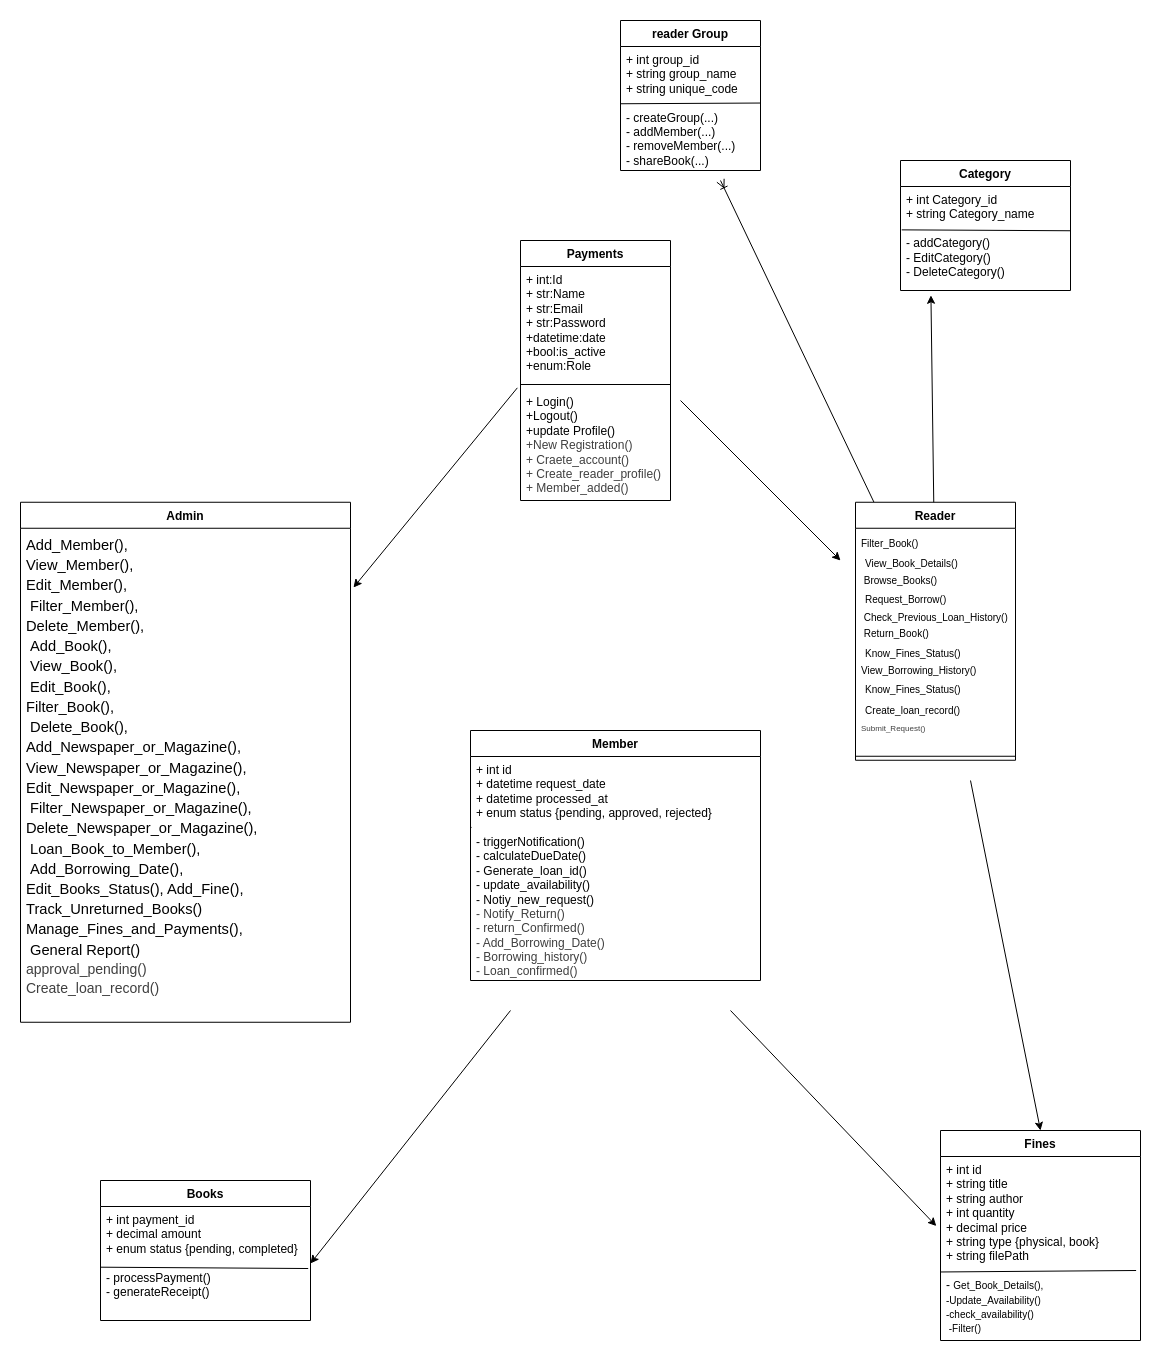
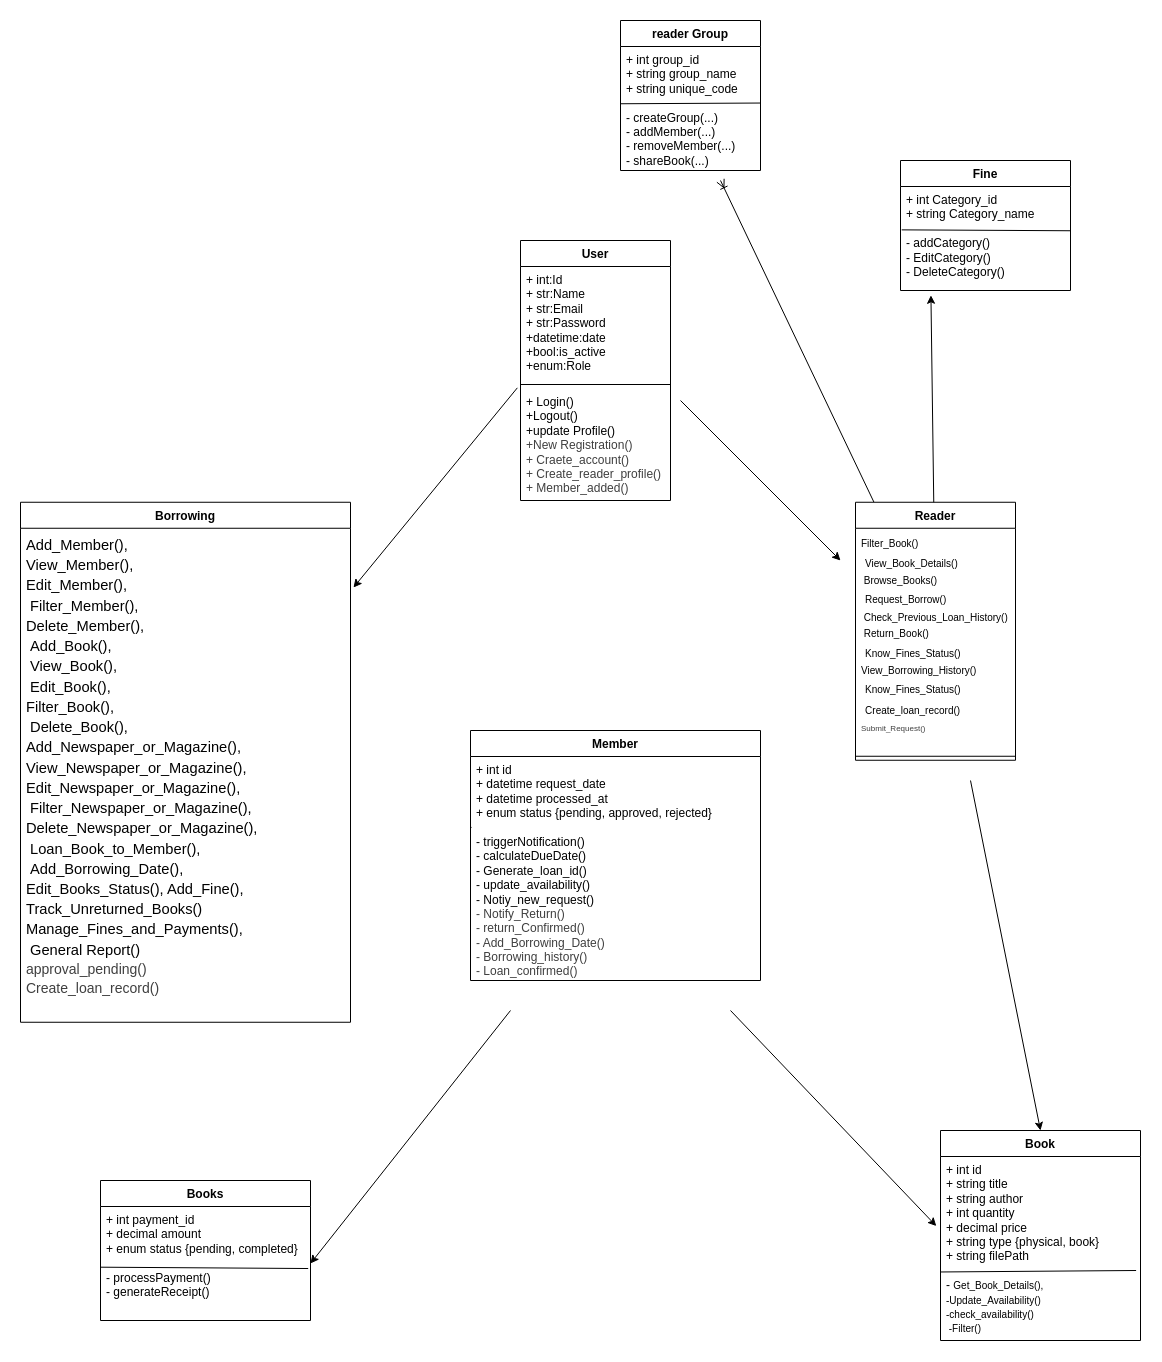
(986, 175) -> (986, 175)
(596, 255) -> (596, 255)
(186, 517) -> (186, 517)
(1041, 1145) -> (1041, 1145)
